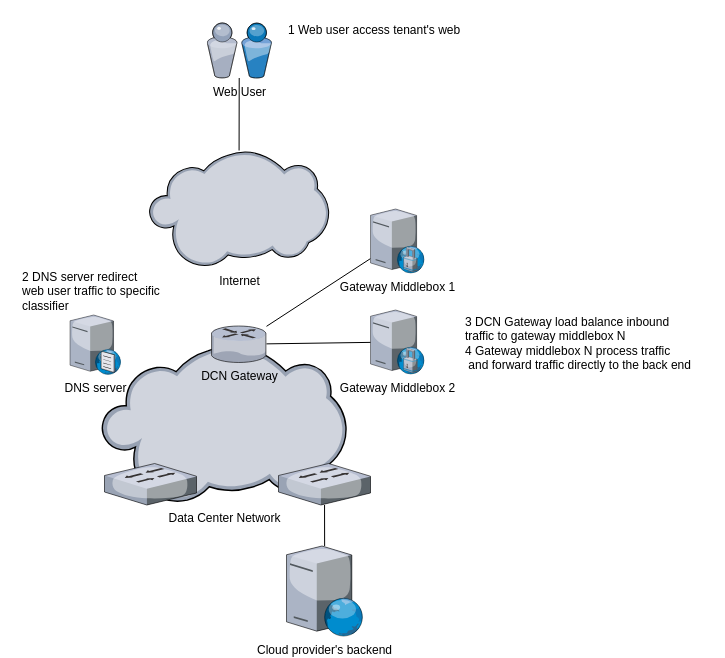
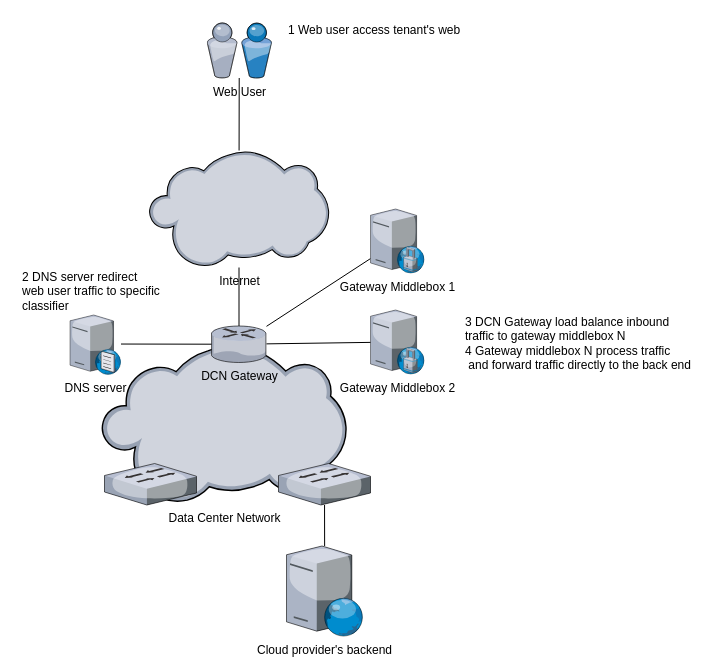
none -> (239, 296)
none -> (166, 344)
